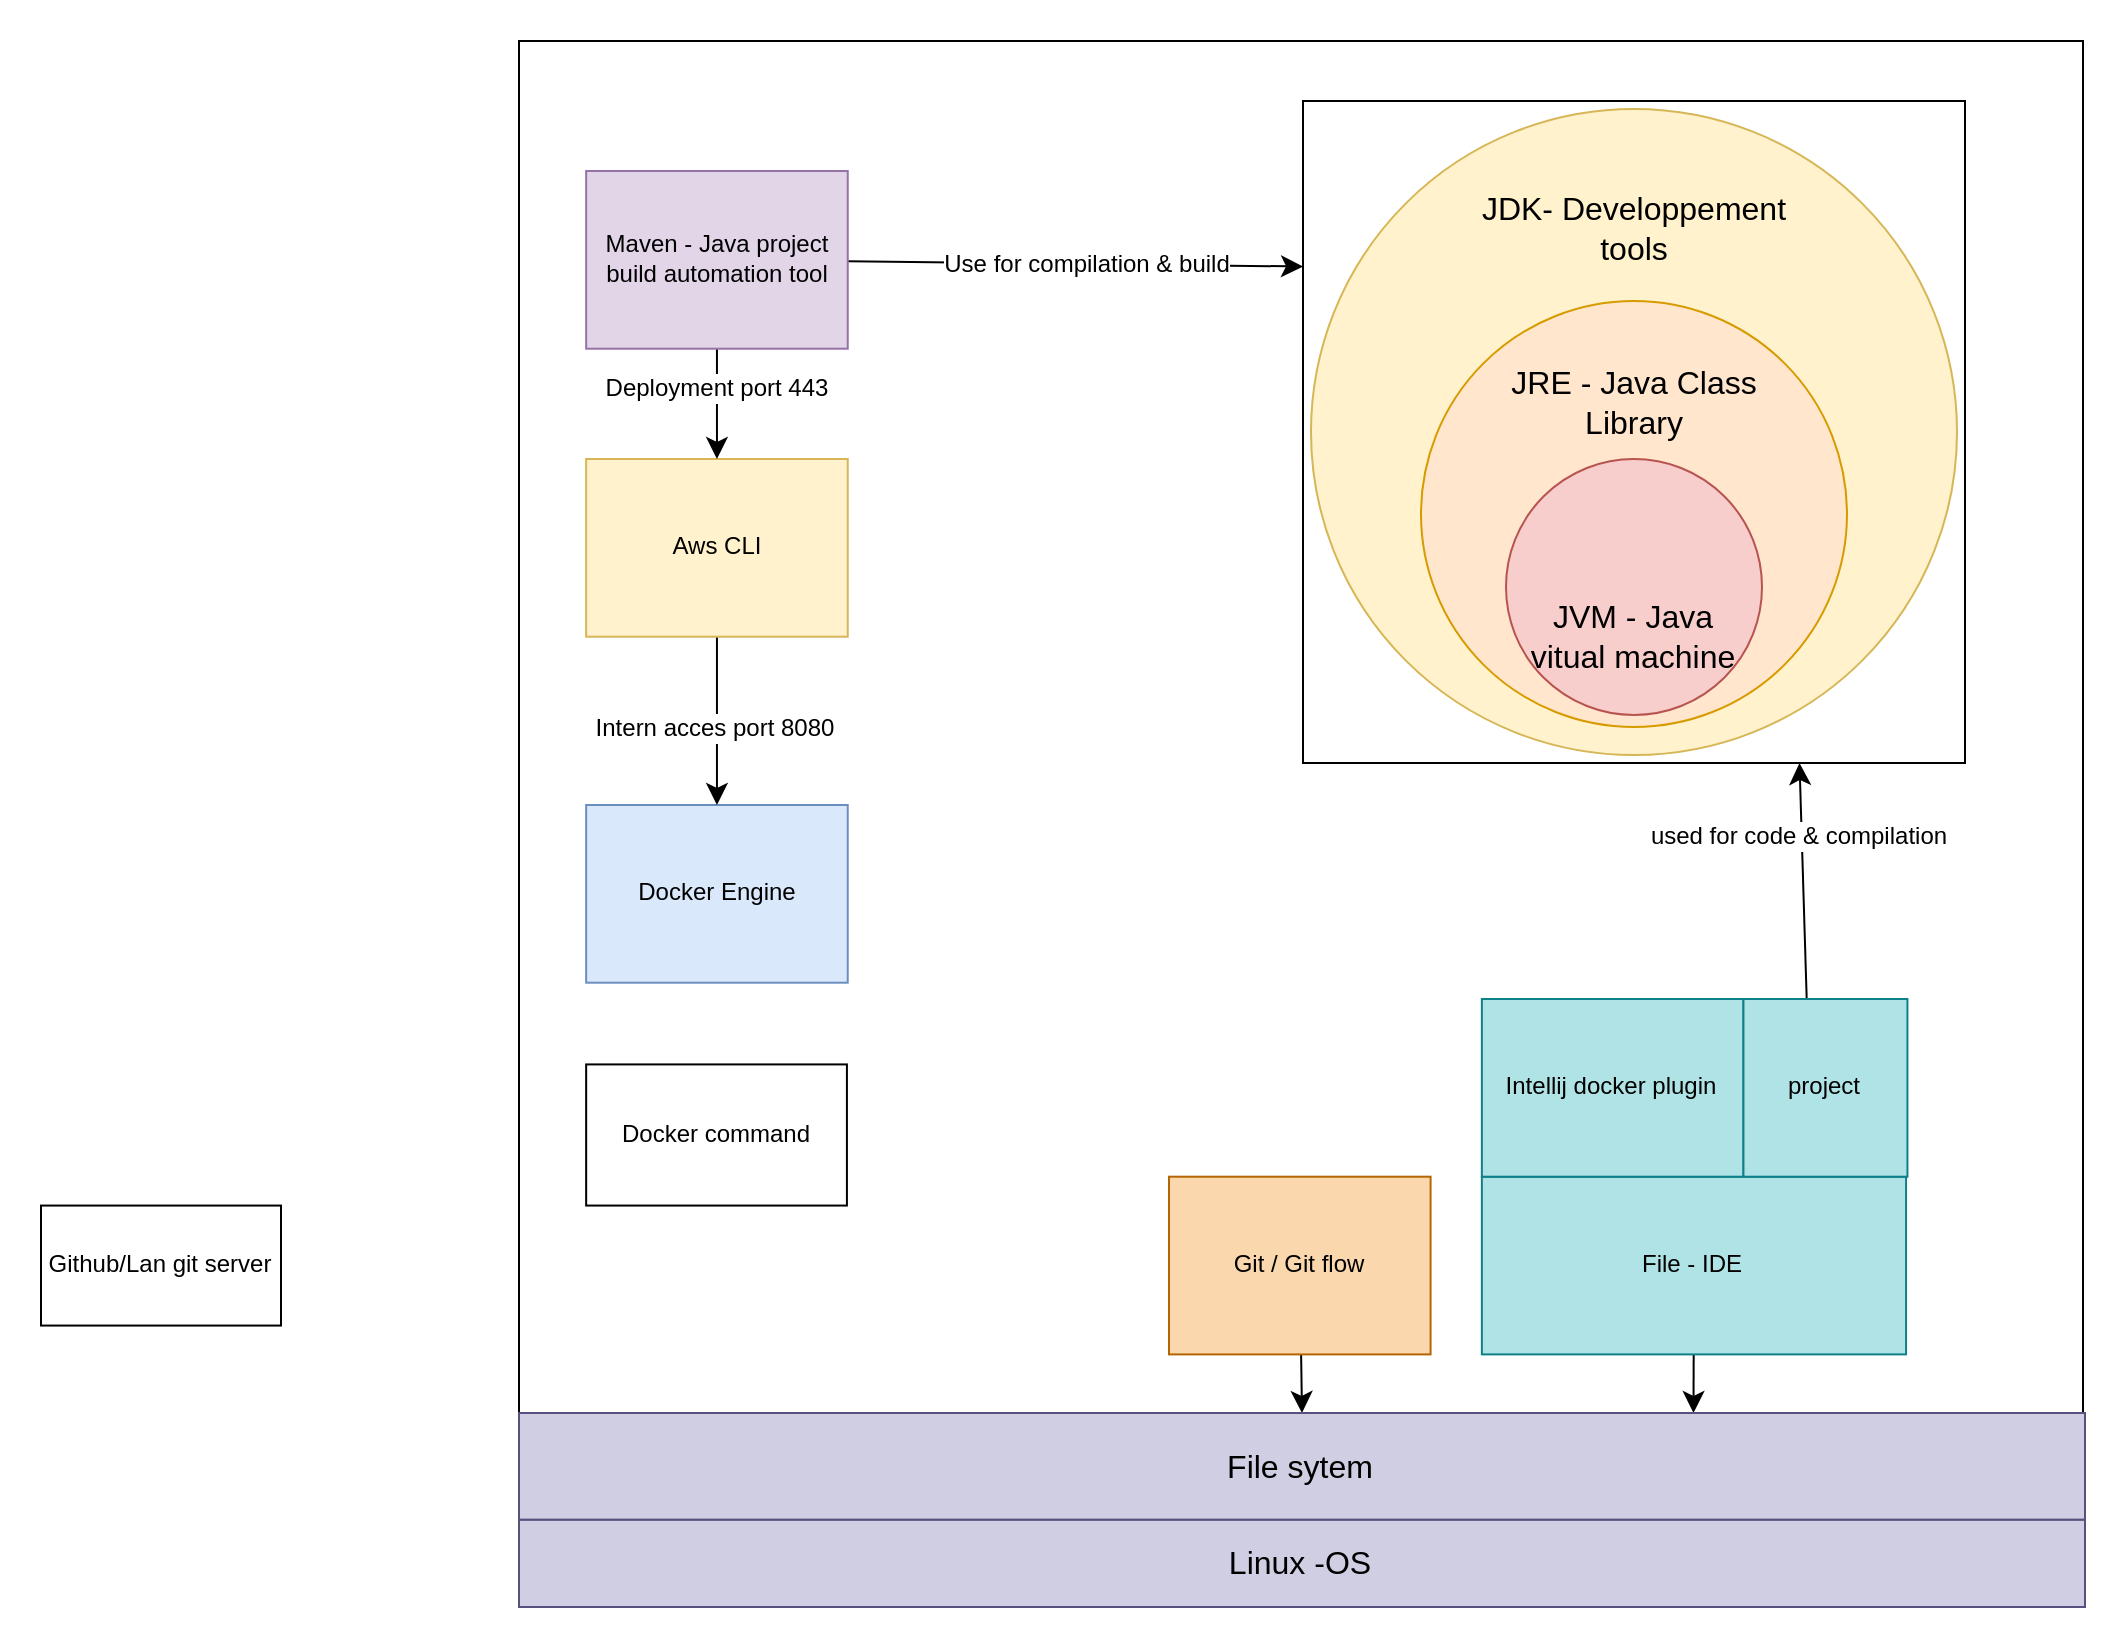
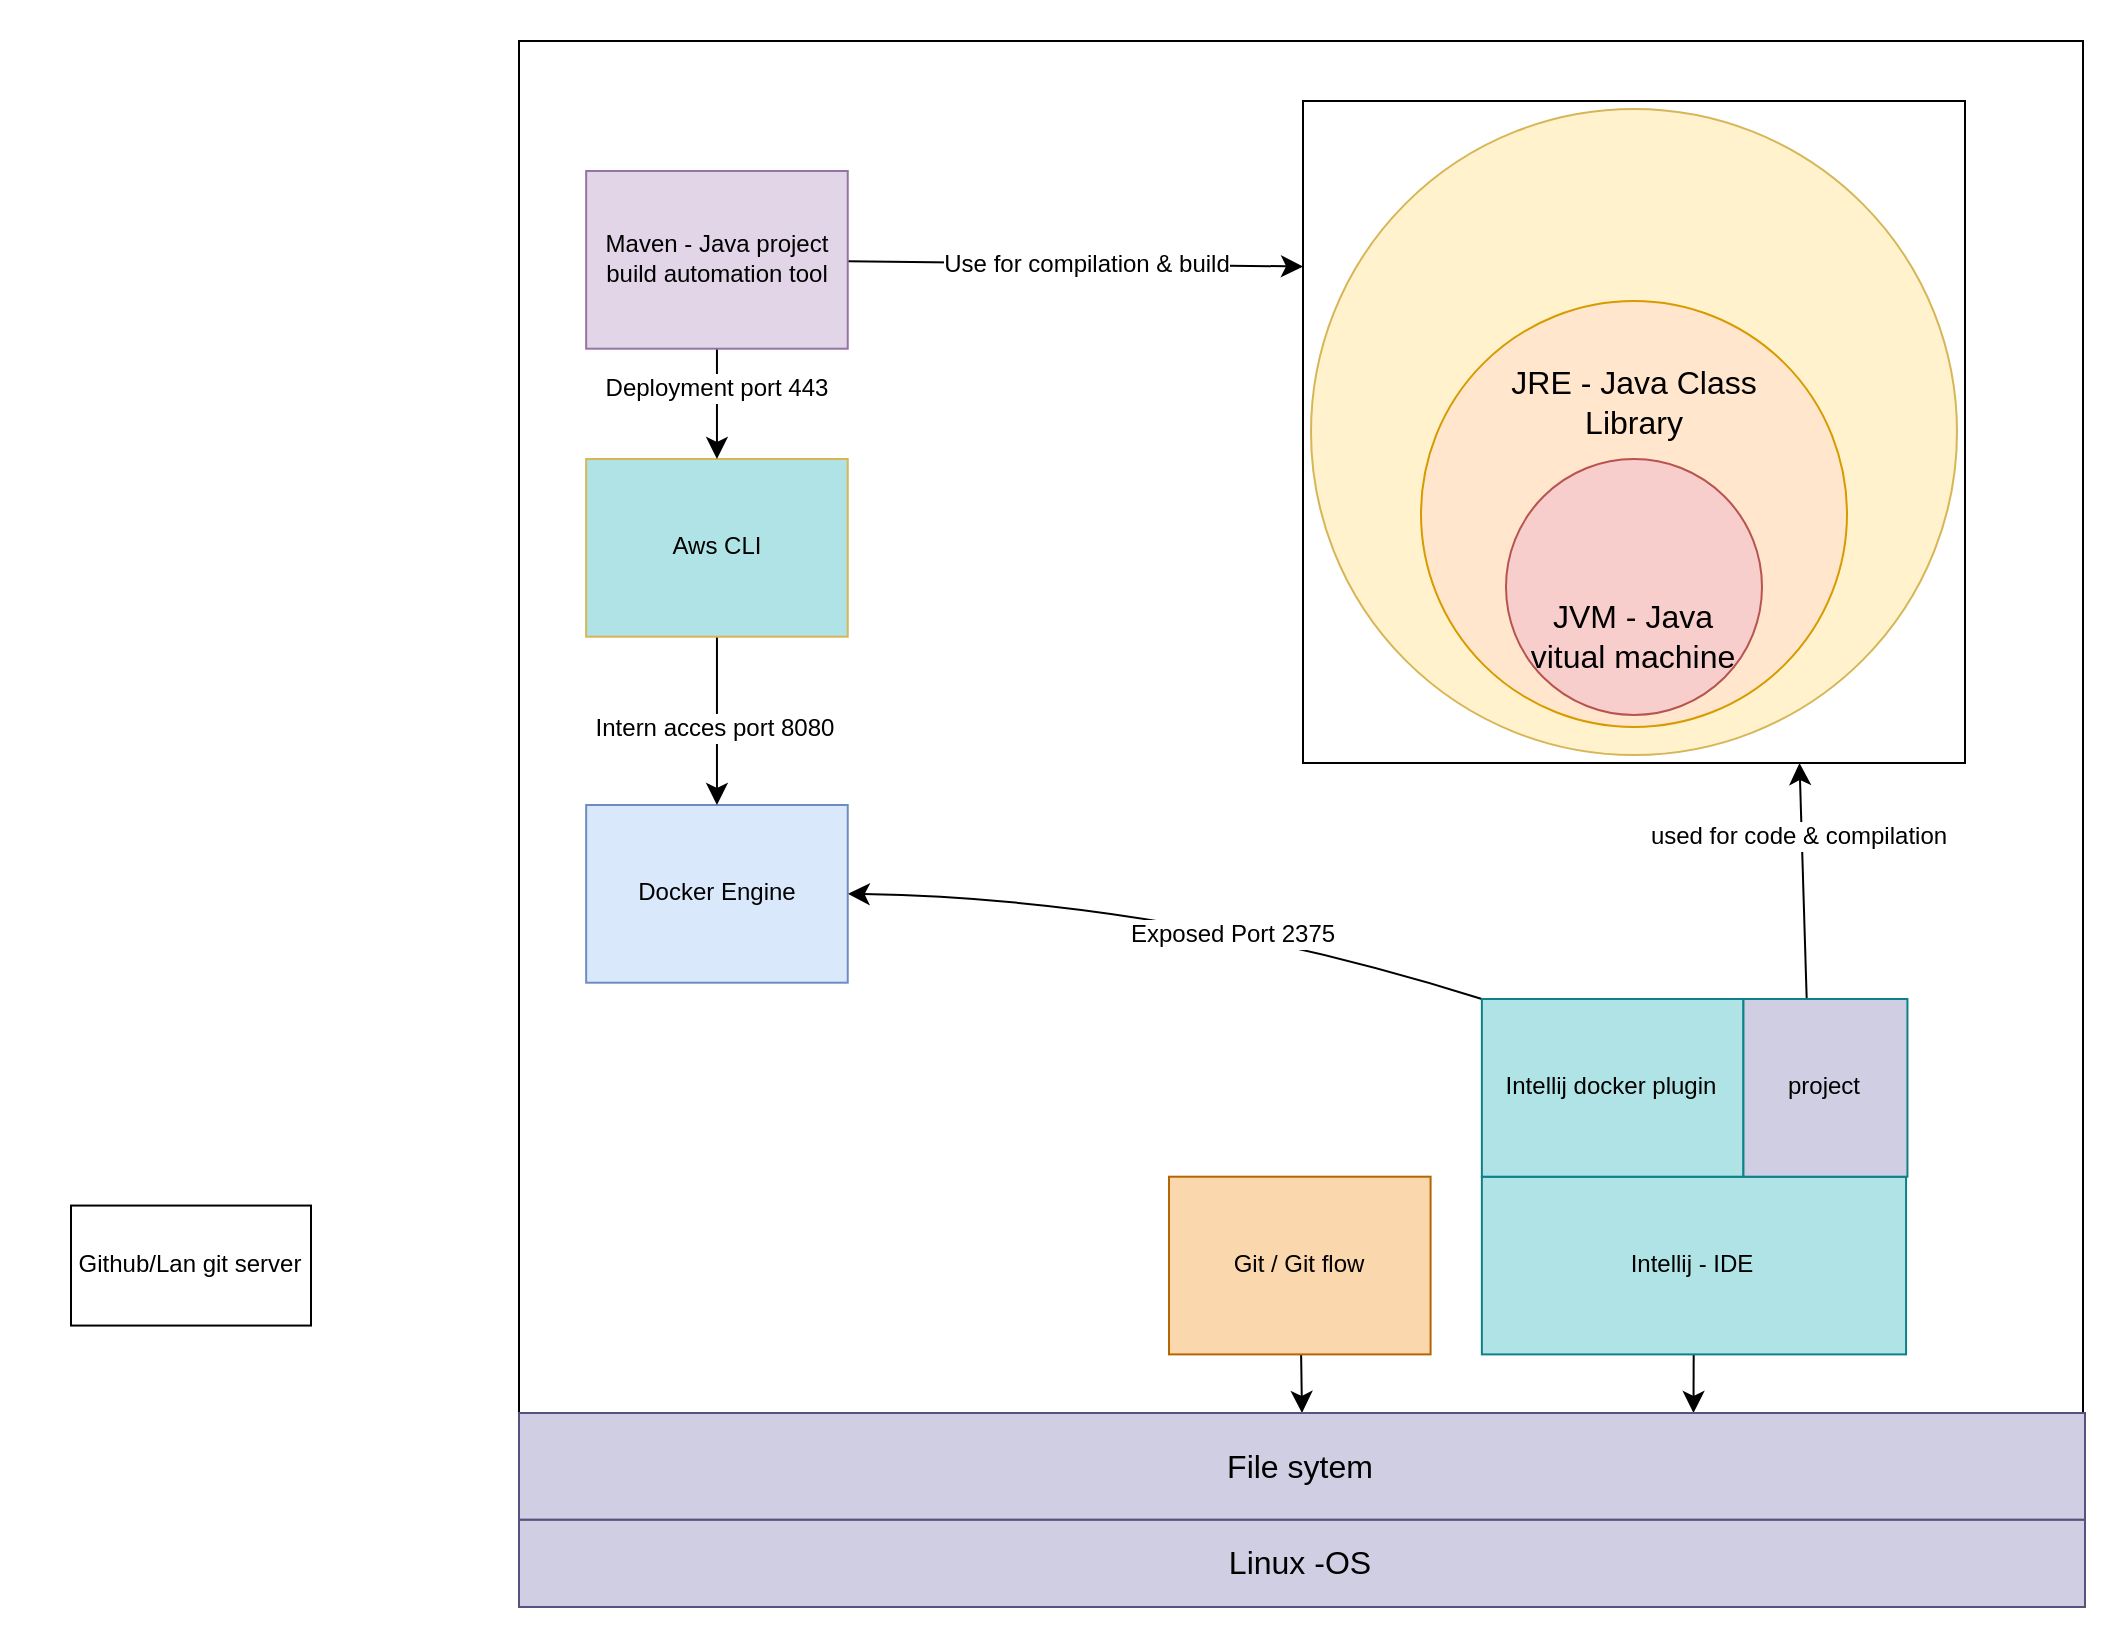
(1634, 229) -> none
(717, 548) -> (717, 548)
none -> (1009, 902)
(1825, 1088) -> (1825, 1088)
(717, 1135) -> none
(1693, 1265) -> (1693, 1265)
(161, 1266) -> (191, 1266)
